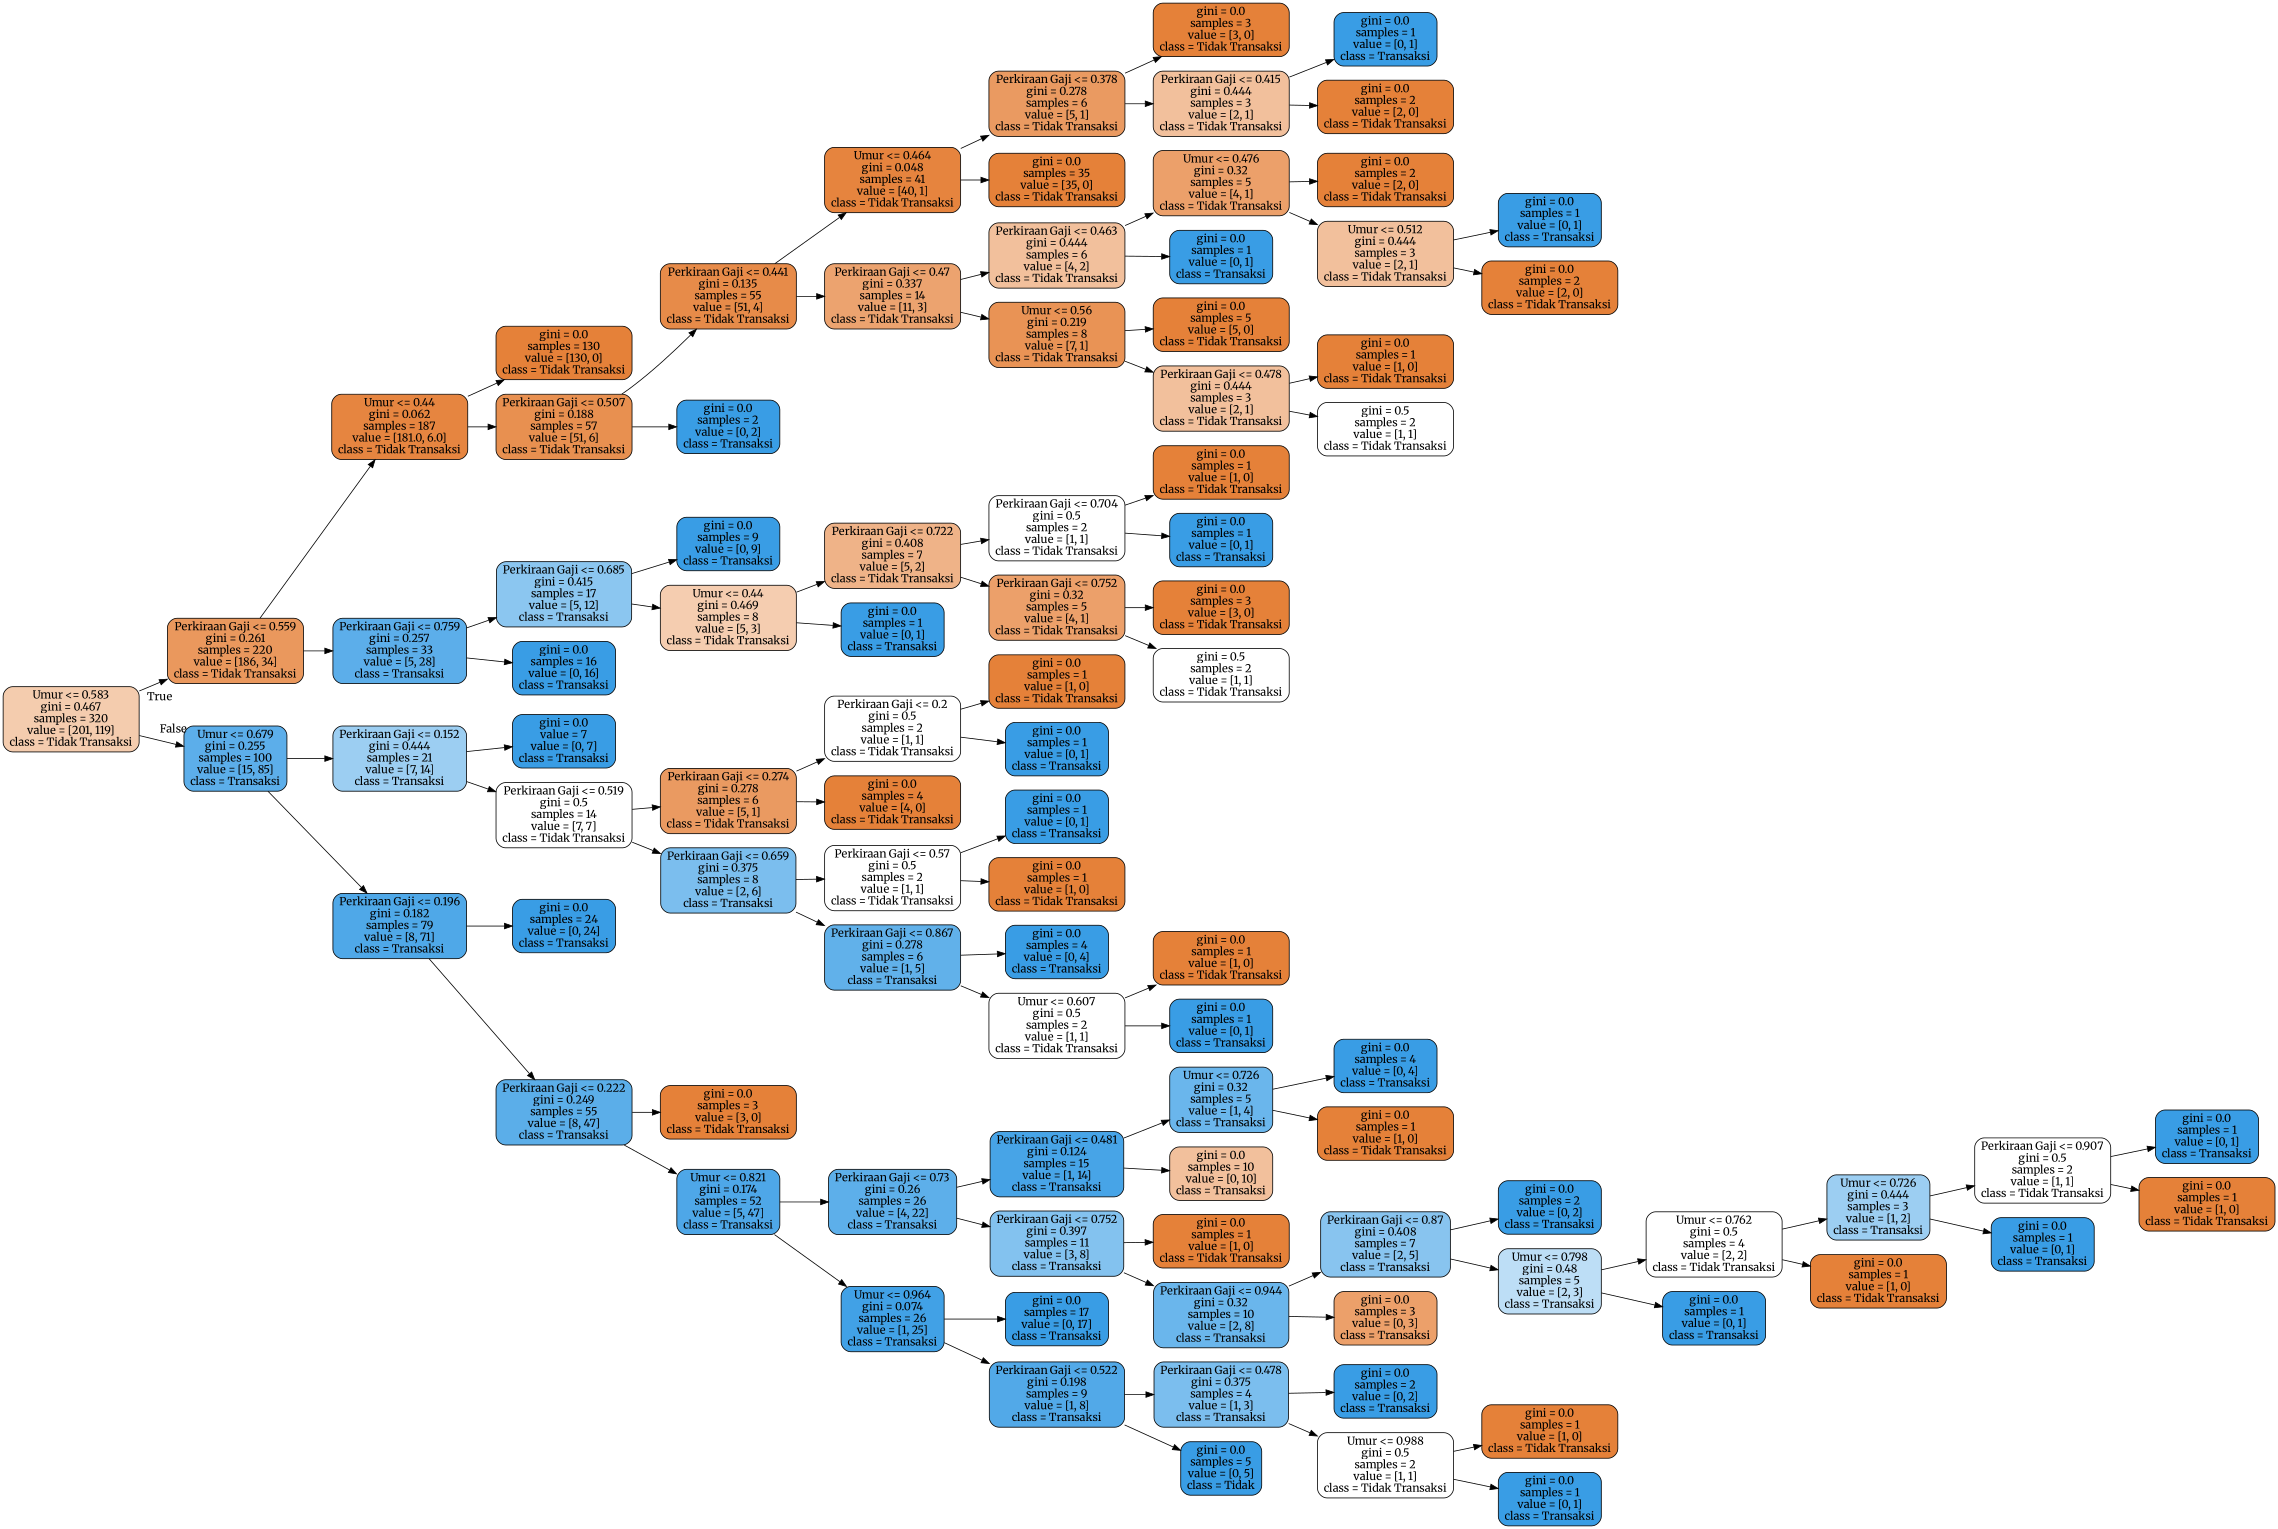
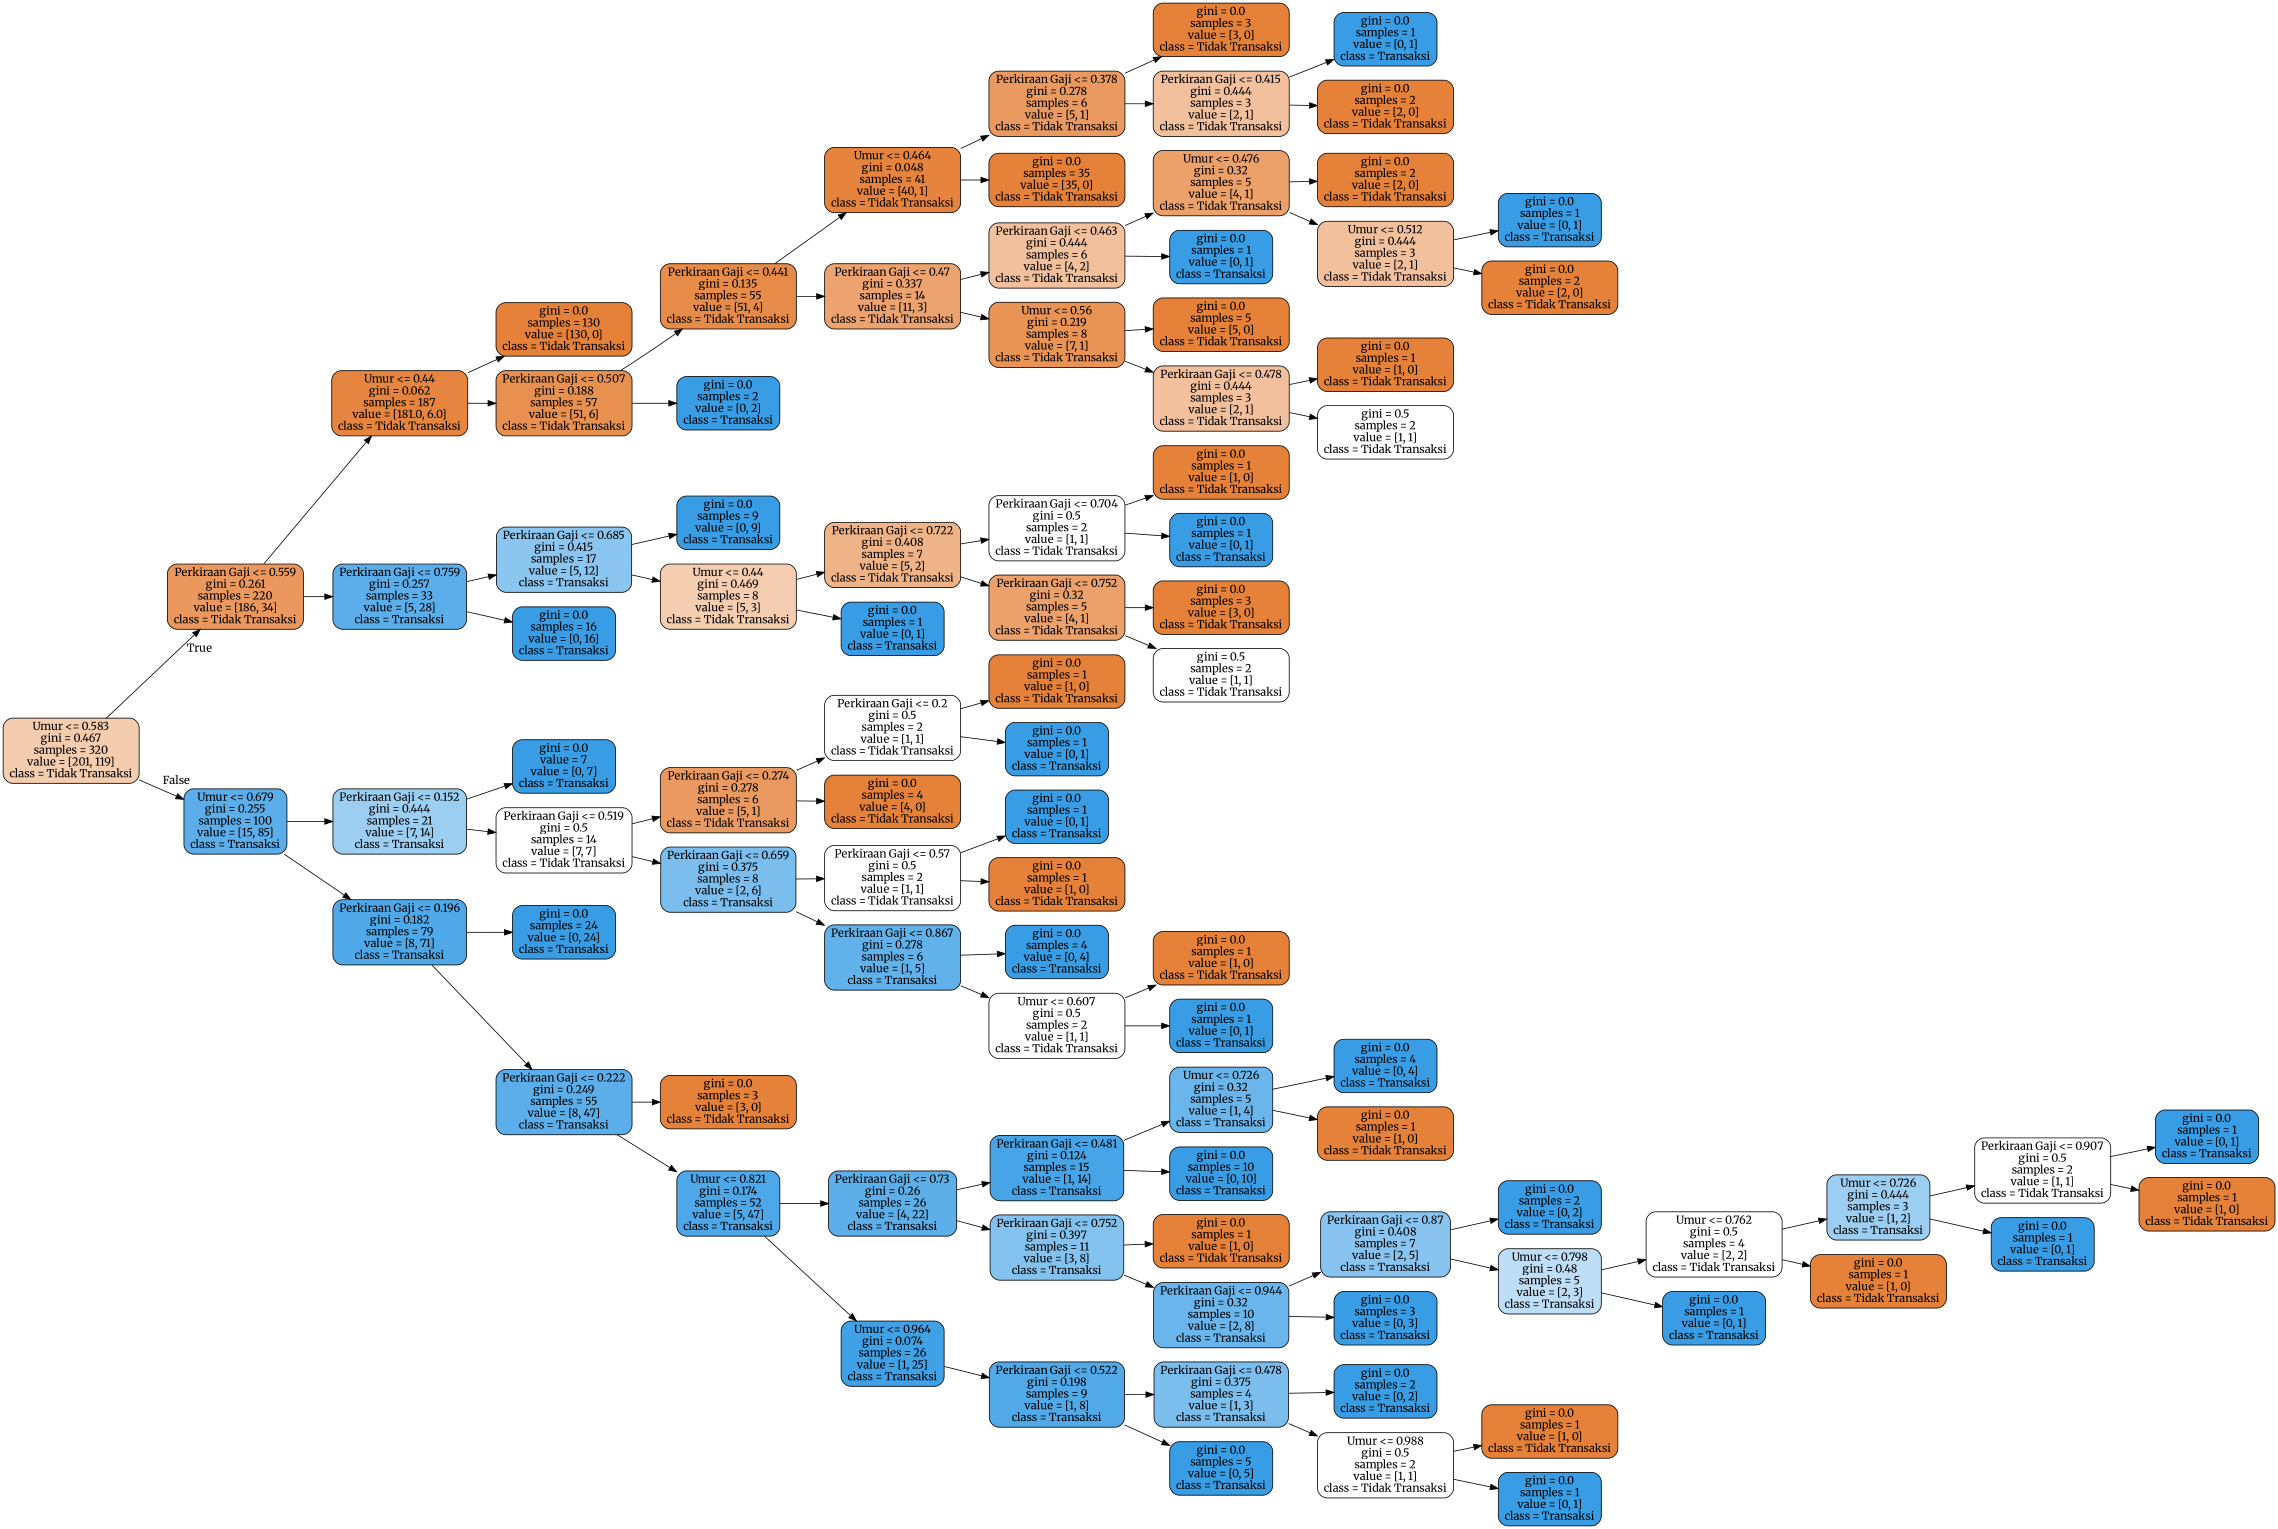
(1221, 1174) -> (1221, 1174)
(1386, 1318) -> (1386, 1318)
(1057, 1319) -> none
(1221, 1468) -> (1221, 1468)
